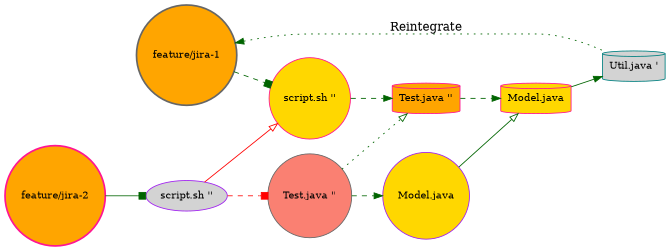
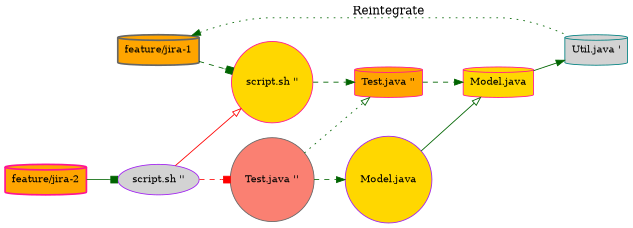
(187, 55) -> (158, 50)
(55, 196) -> (46, 180)
